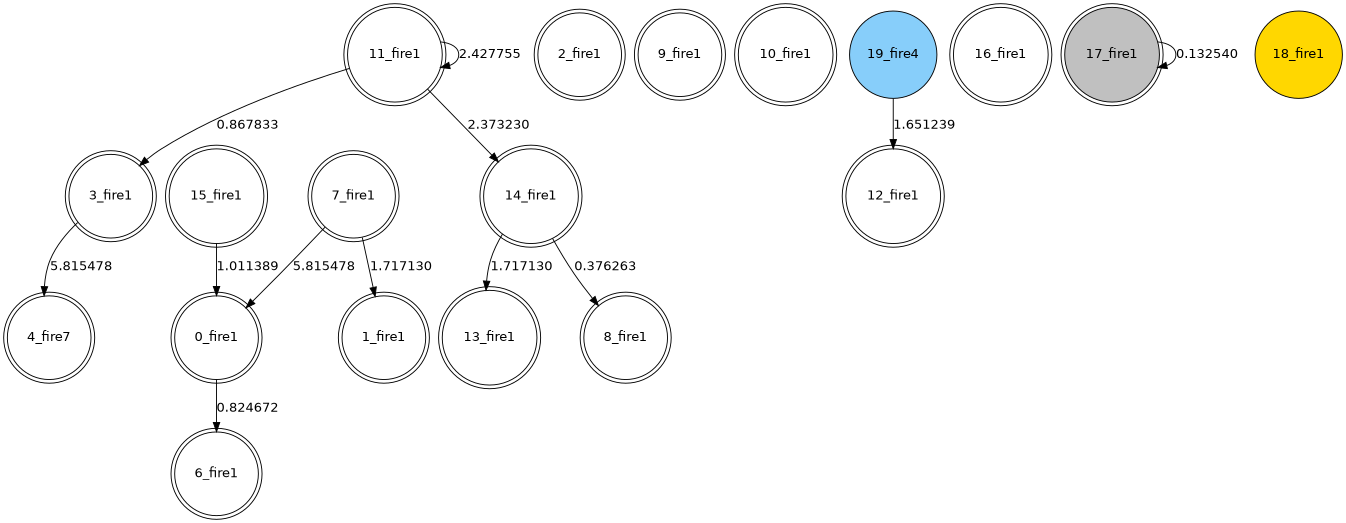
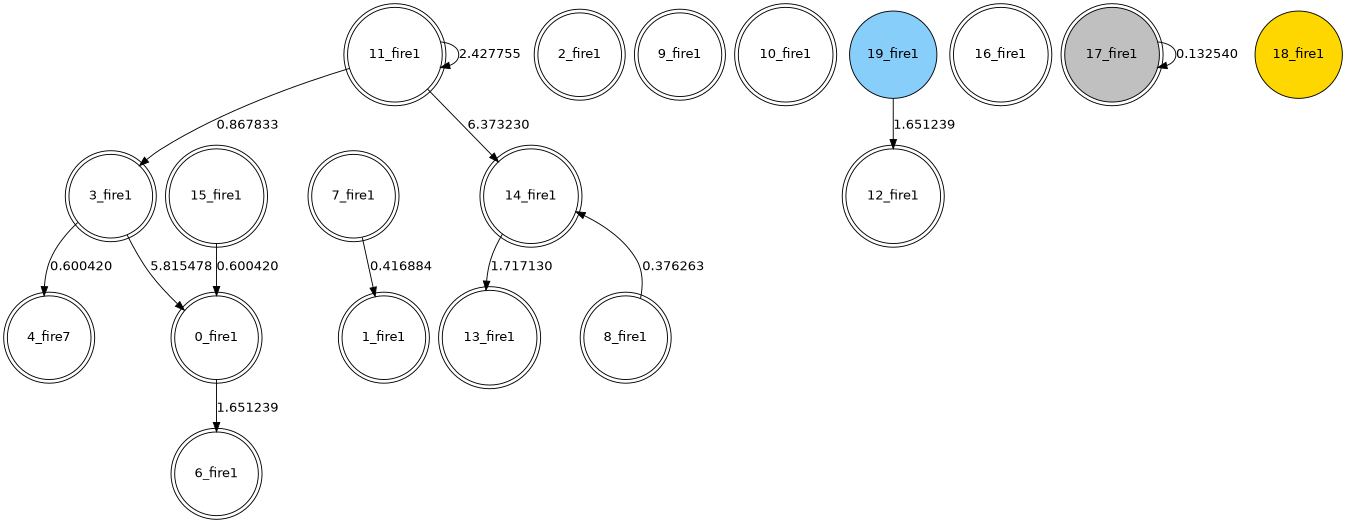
(893, 55) -> (893, 55)
(499, 125) -> (499, 125)
(289, 264) -> (149, 272)
(81, 267) -> (81, 267)
(248, 267) -> (248, 267)
(401, 267) -> (401, 267)
(571, 269) -> (628, 248)
(248, 408) -> (248, 408)
